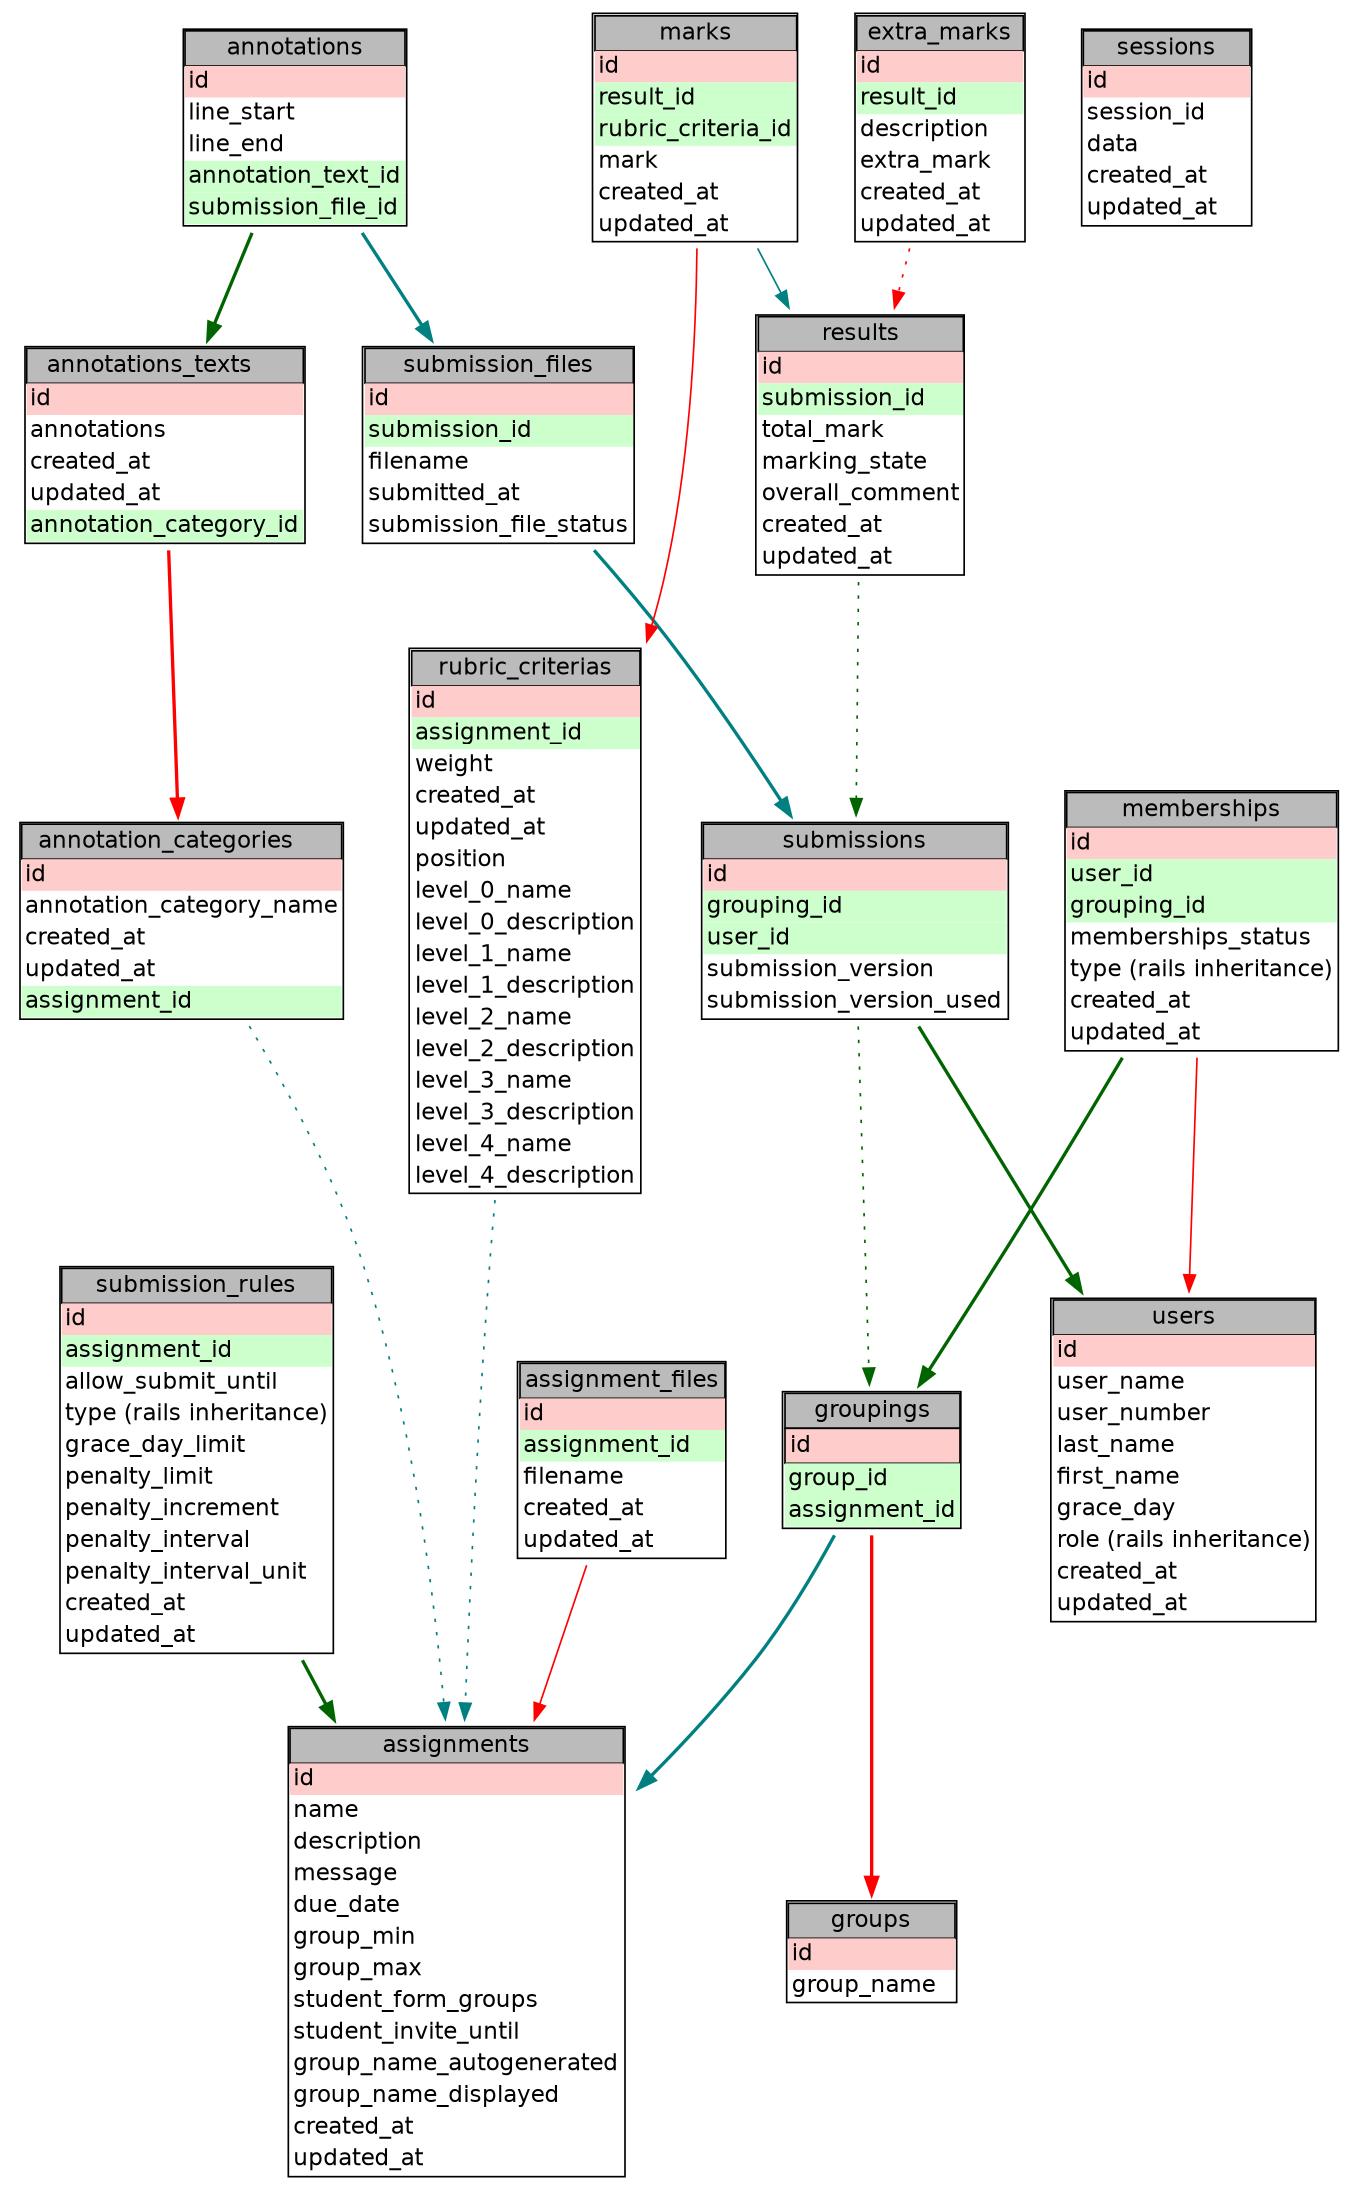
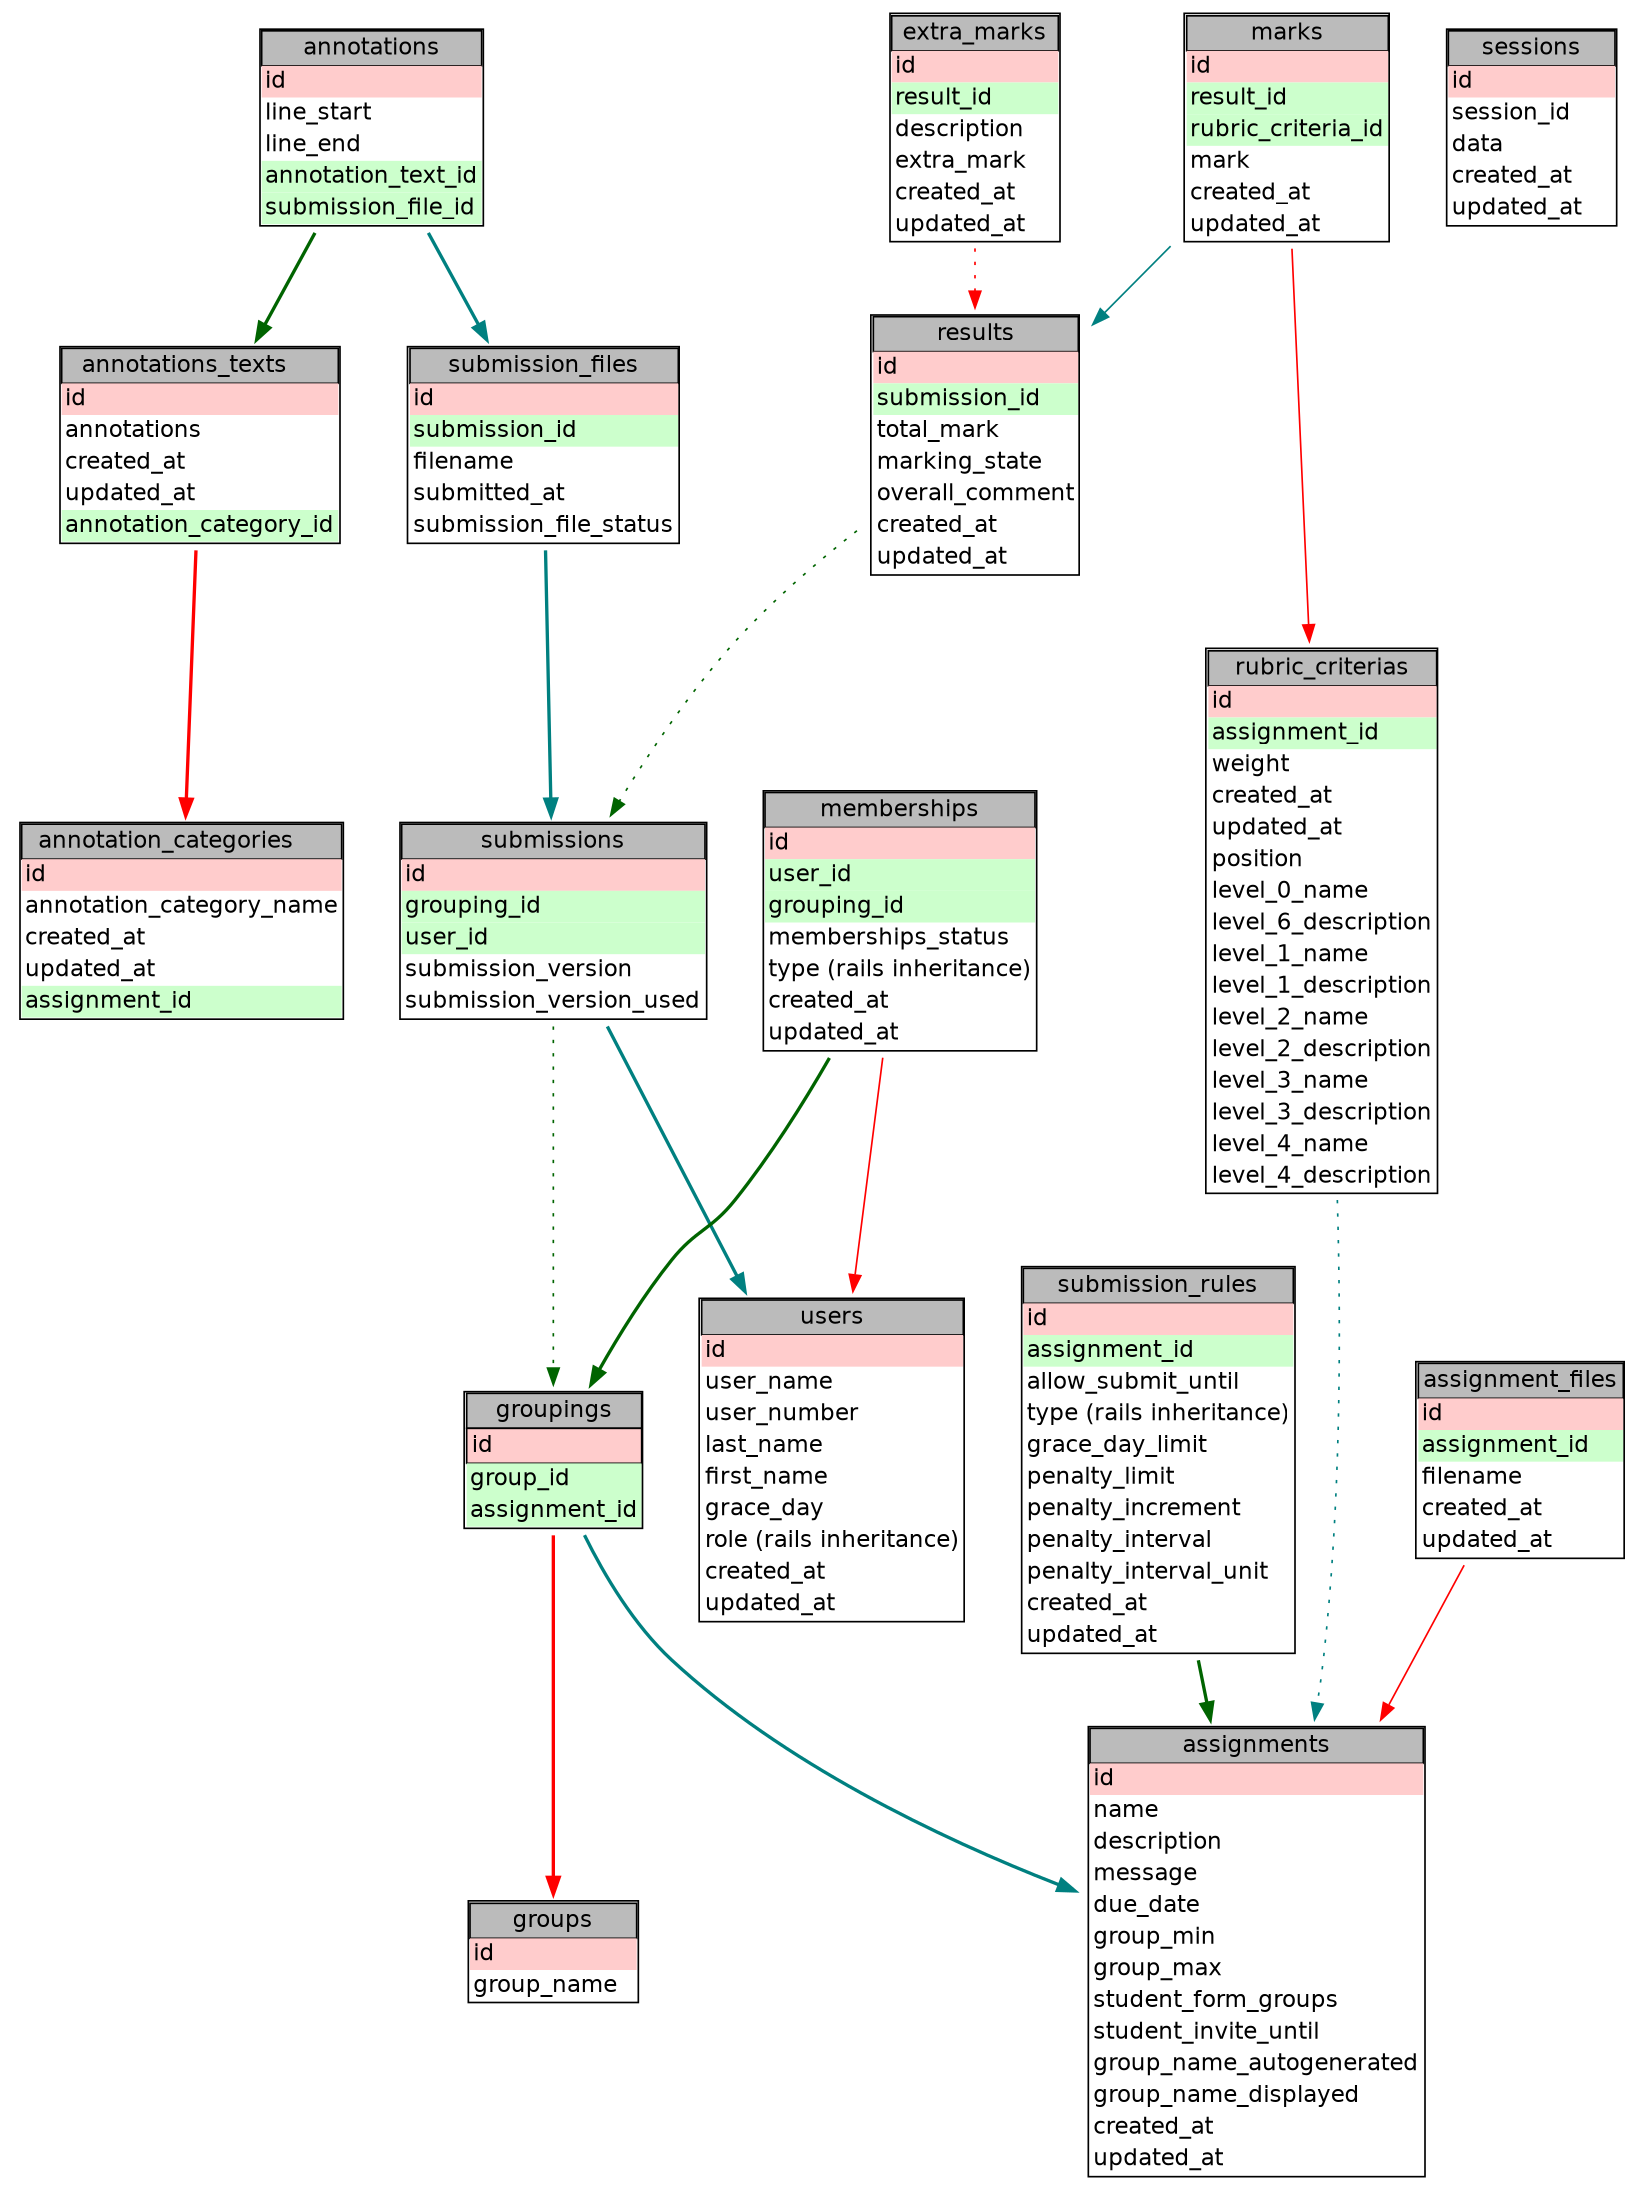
(526, 922) -> (1322, 922)
(995, 1152) -> (672, 1152)
(388, 1352) -> none
